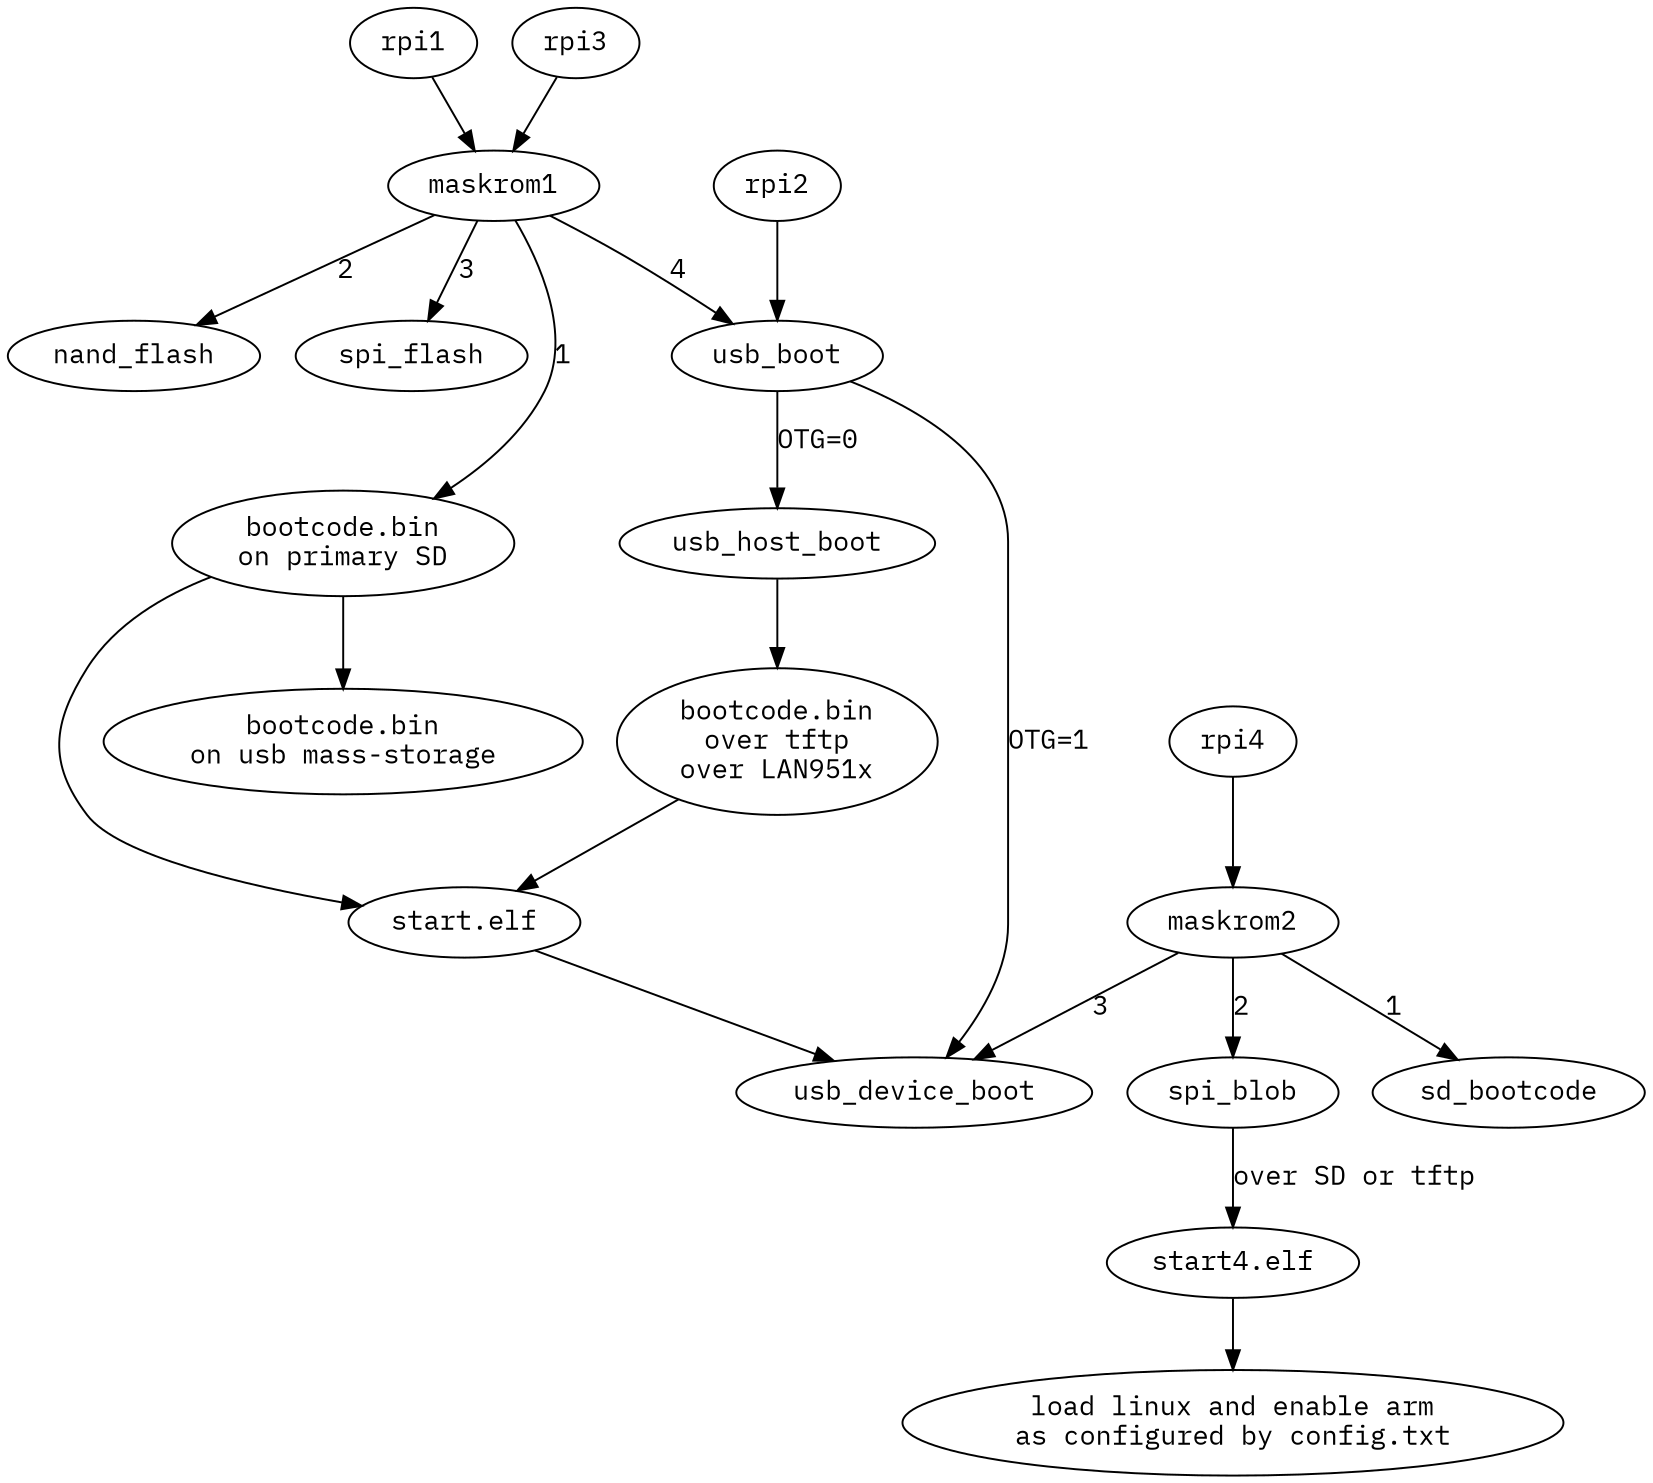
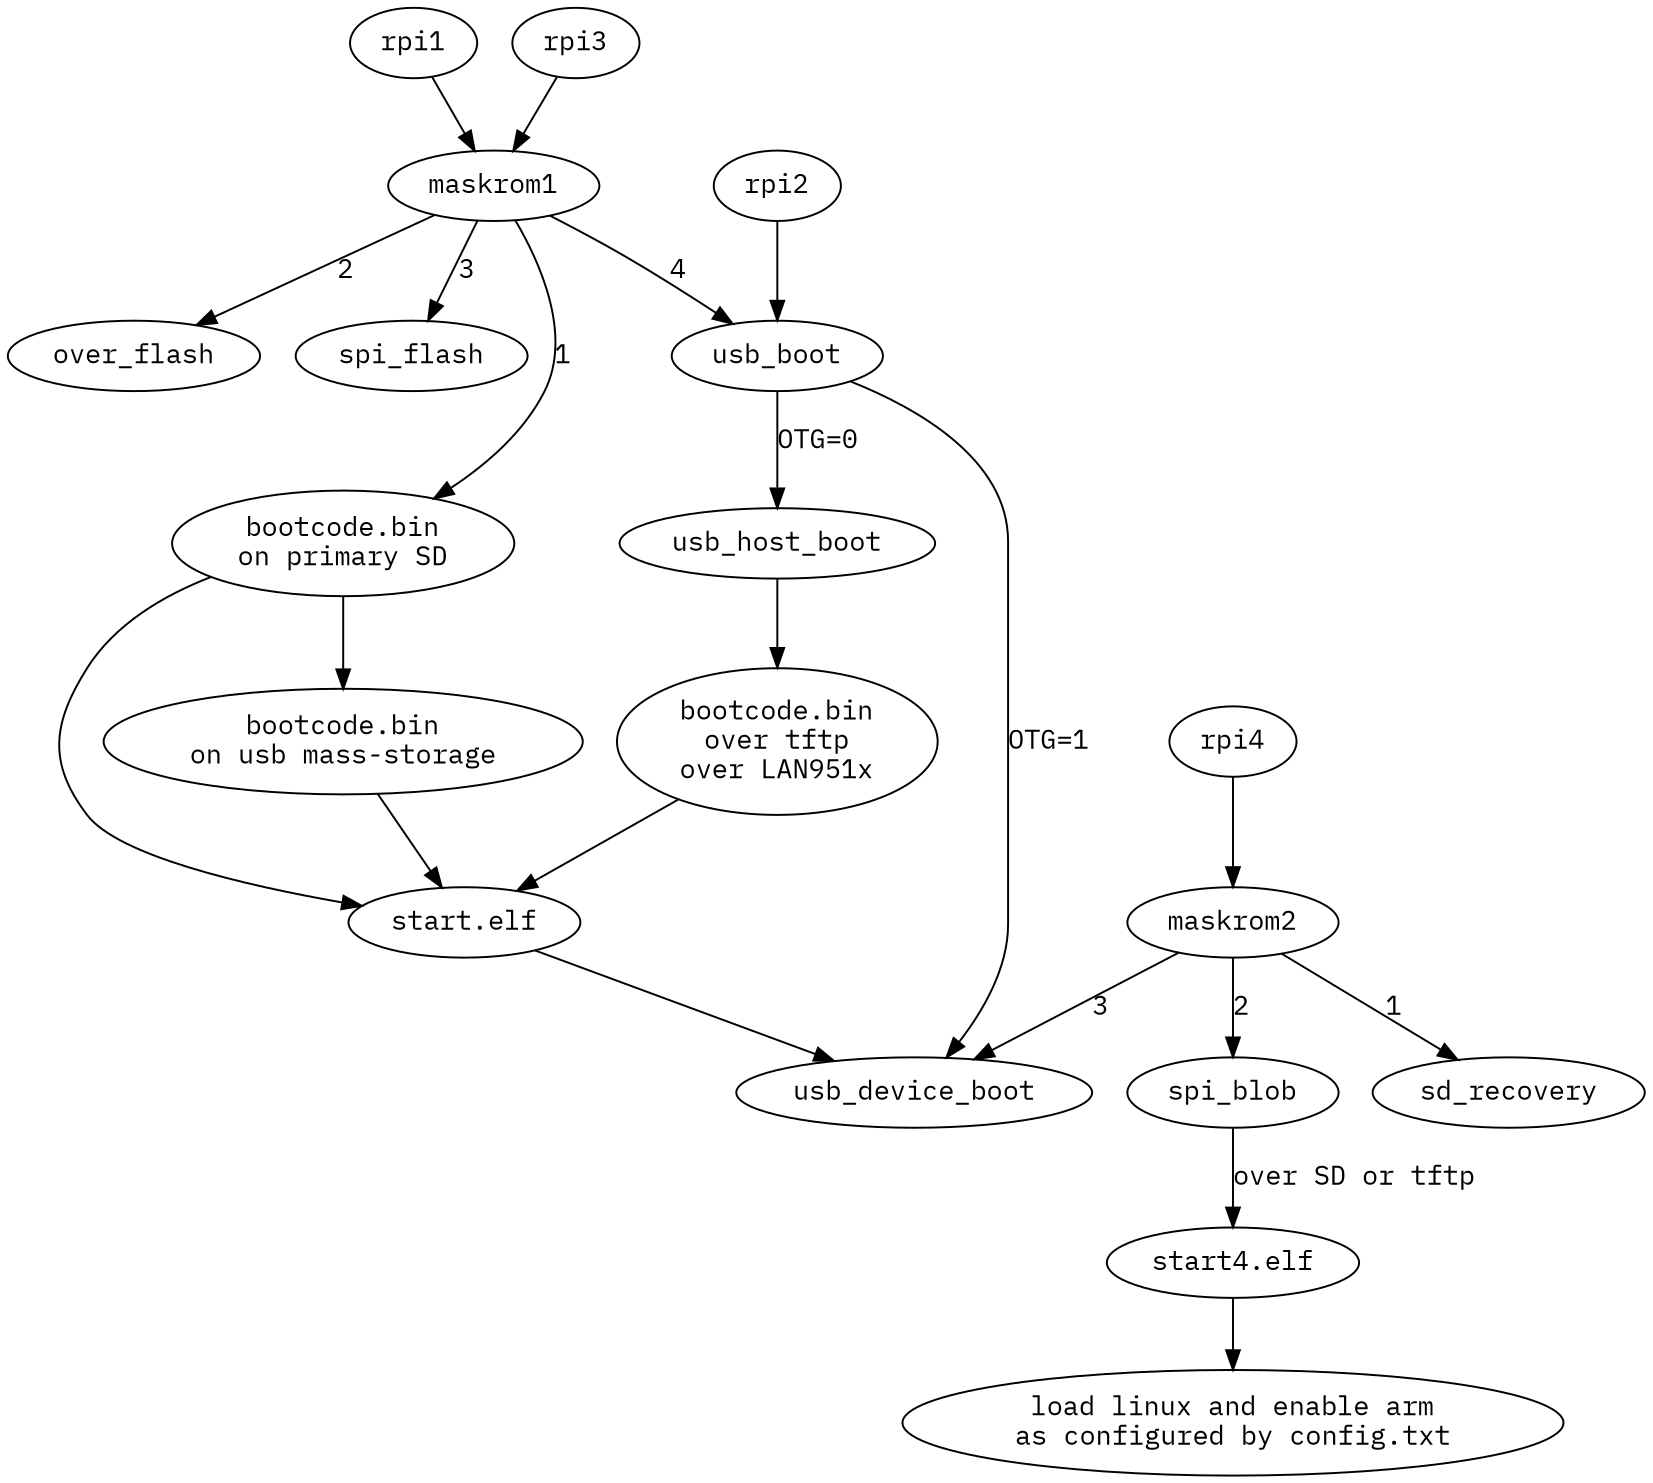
(134, 356) -> (134, 356)
none -> (404, 832)
(1509, 1093) -> (1509, 1093)
